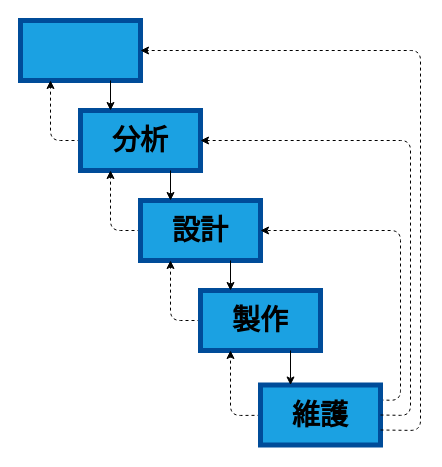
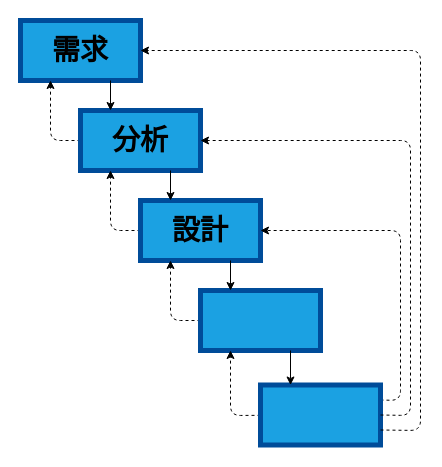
none -> (81, 51)
(261, 321) -> none
(321, 415) -> none
